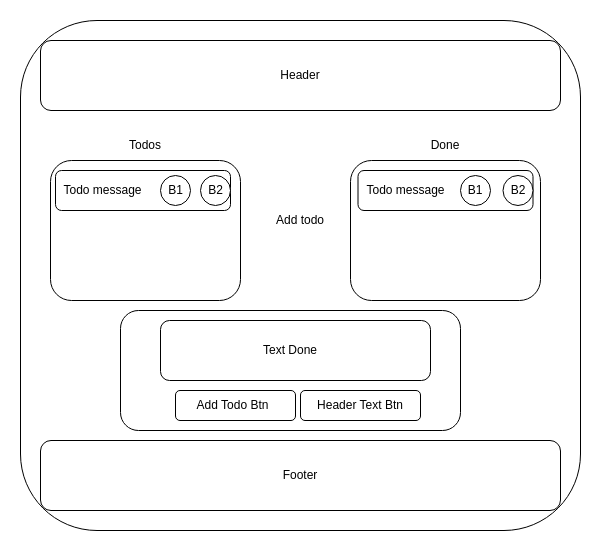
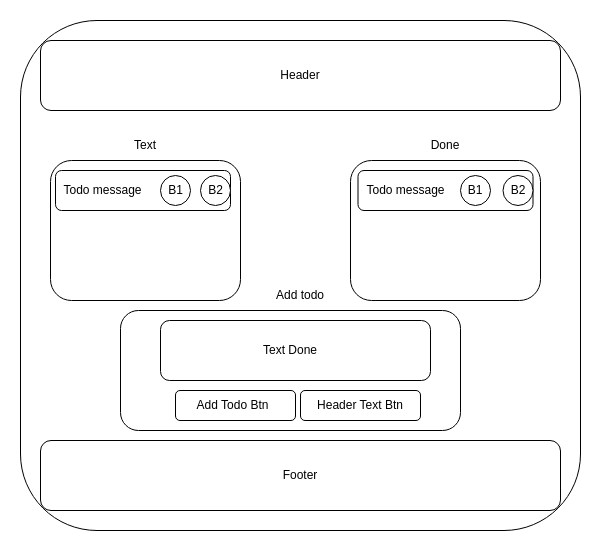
(146, 146) -> (146, 146)
(301, 221) -> (301, 296)
